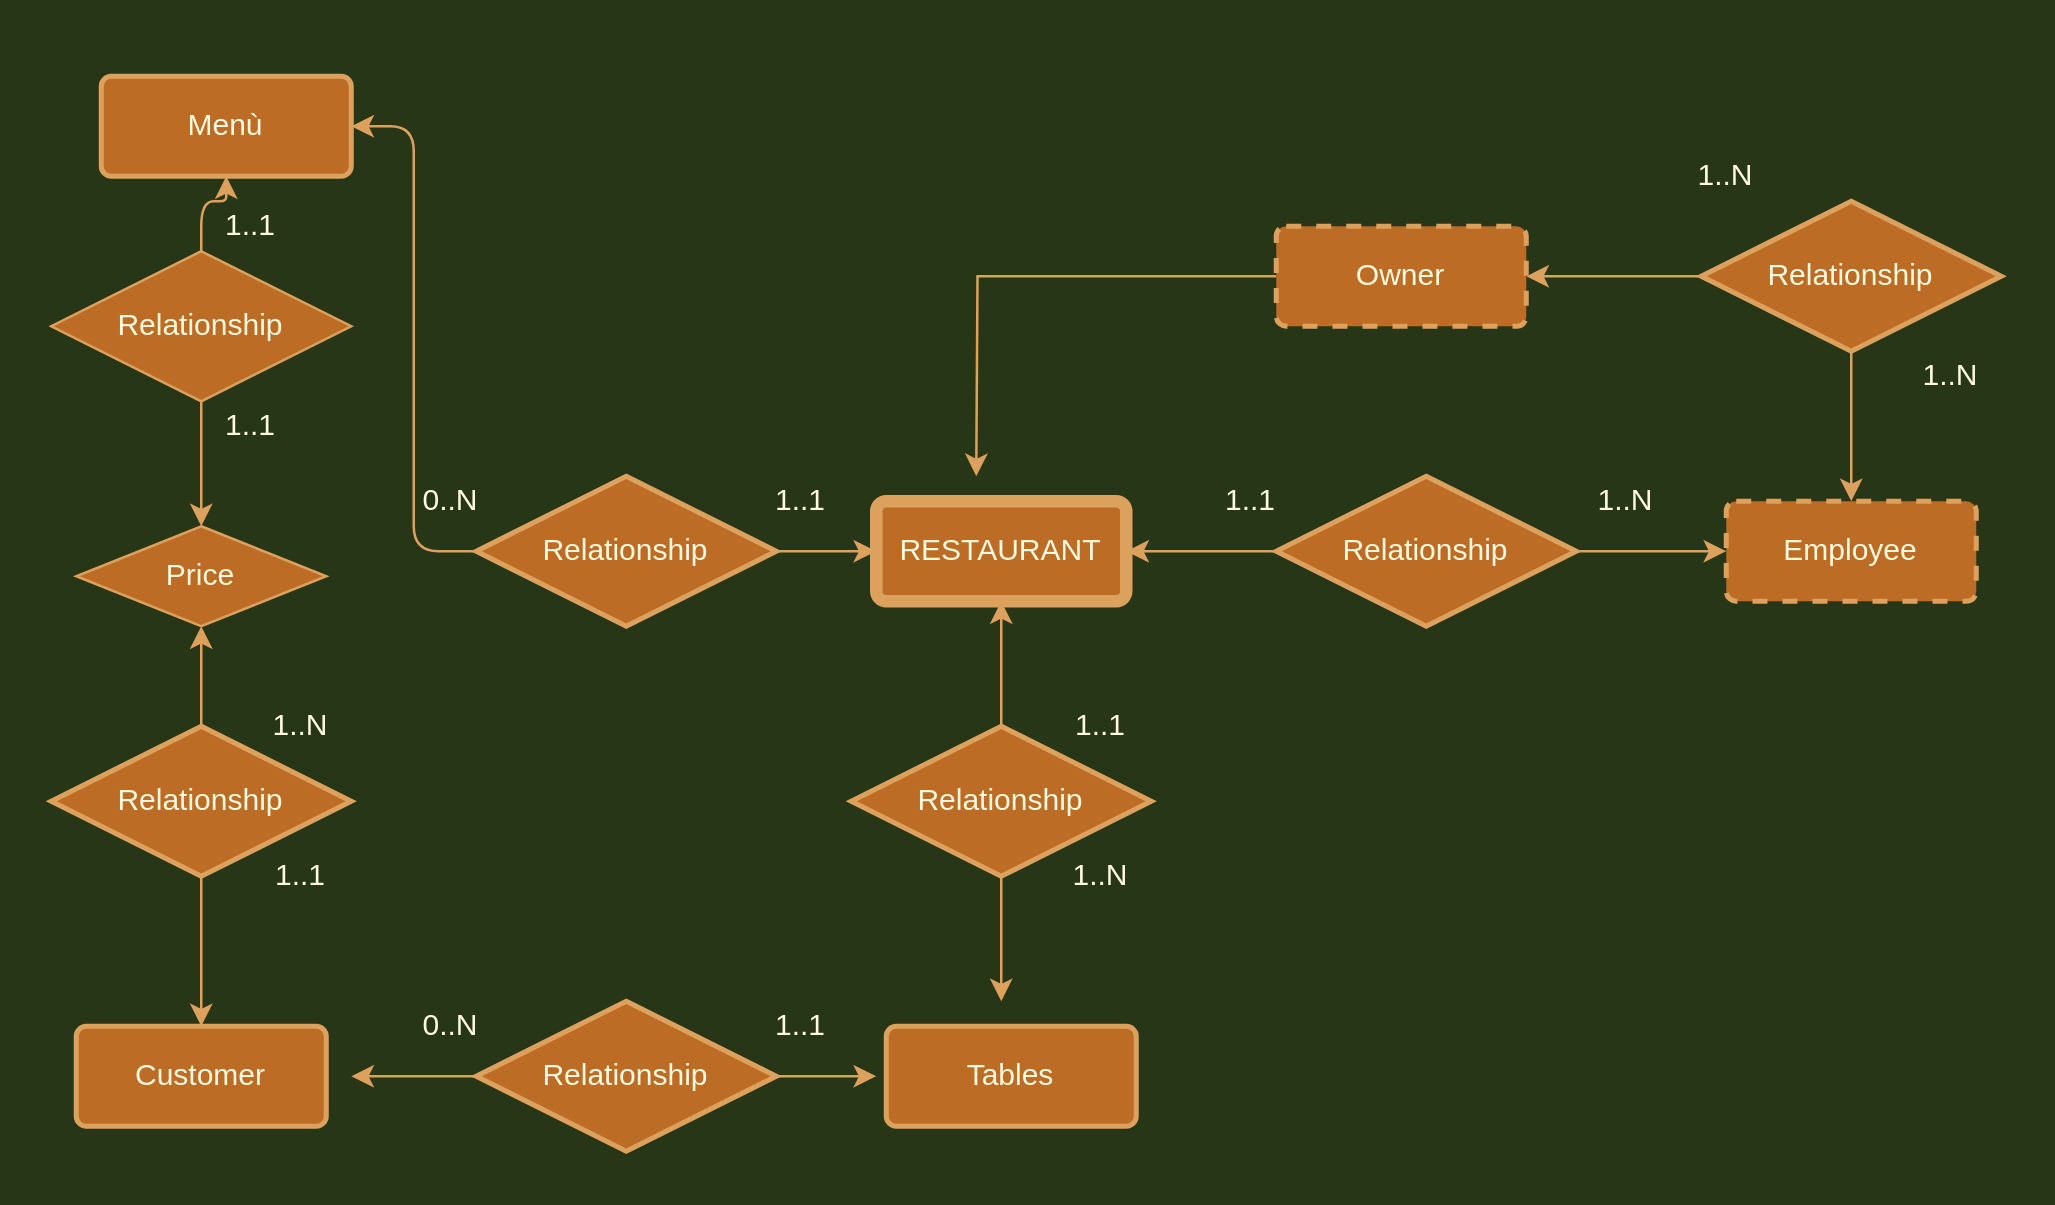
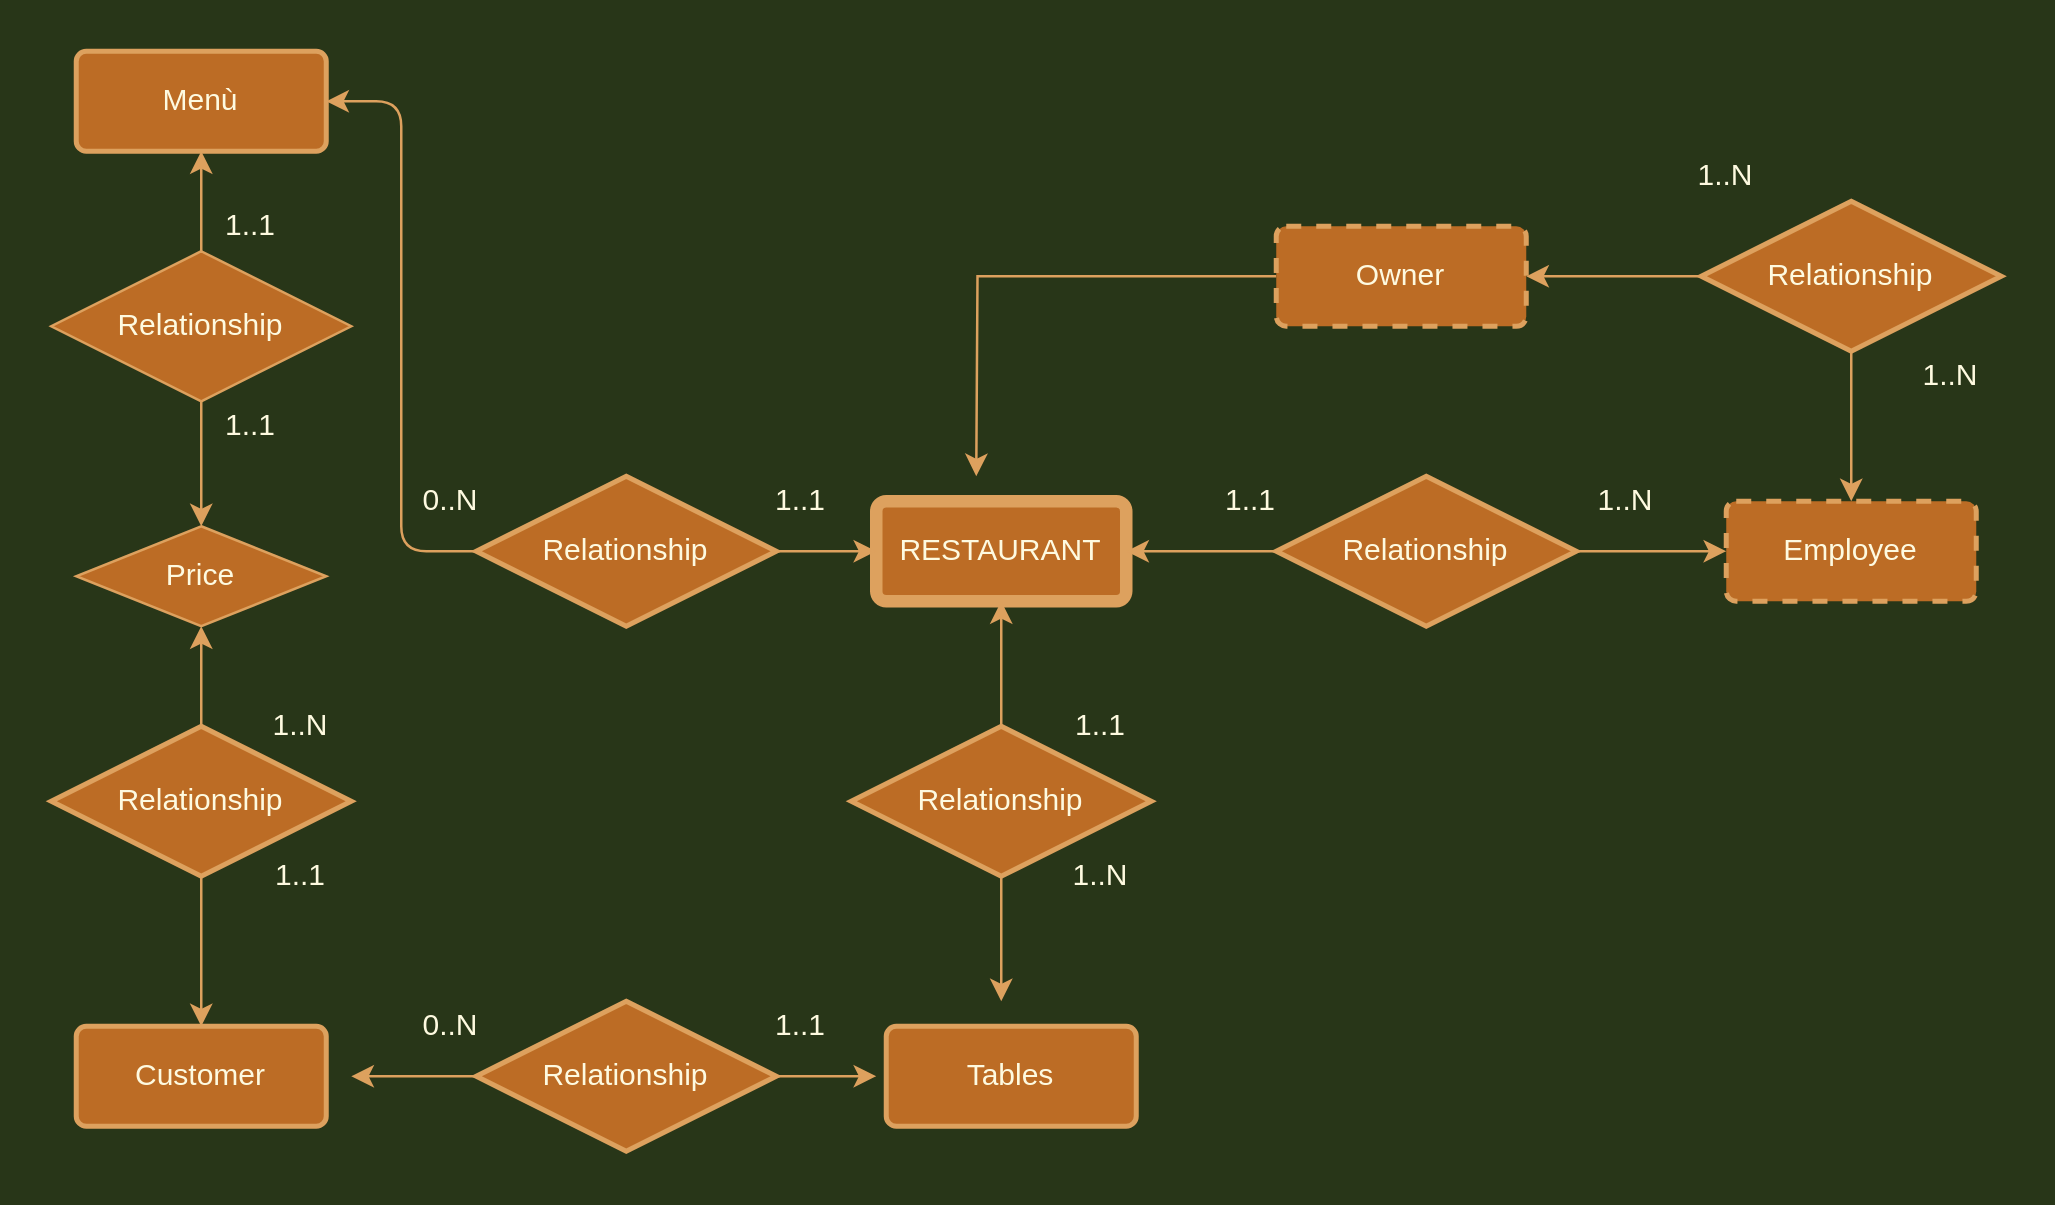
(226, 126) -> (201, 101)
